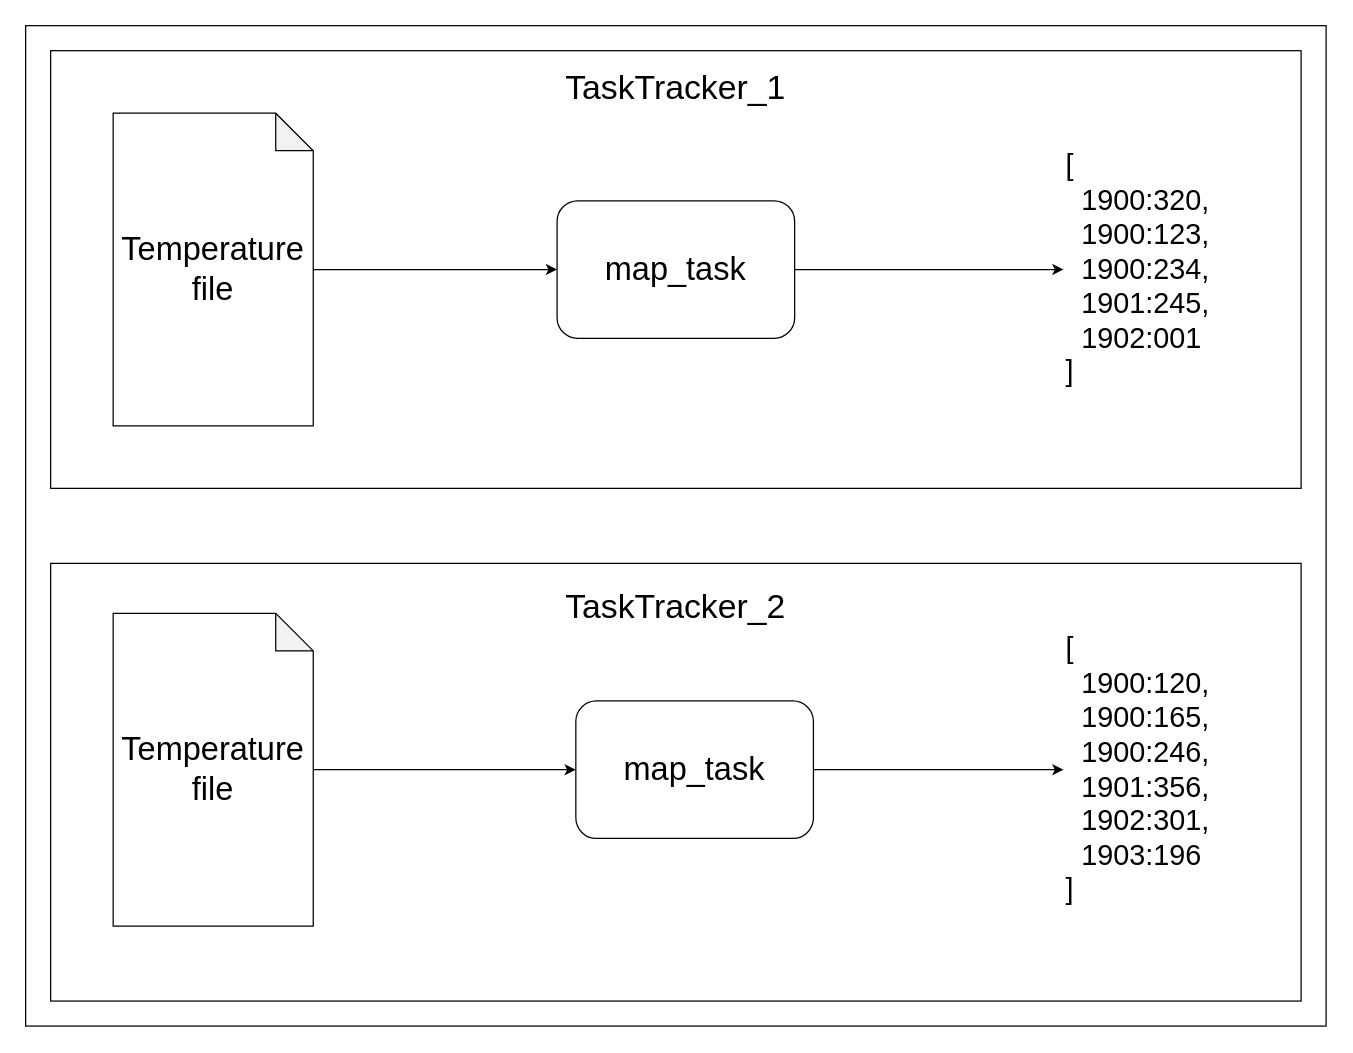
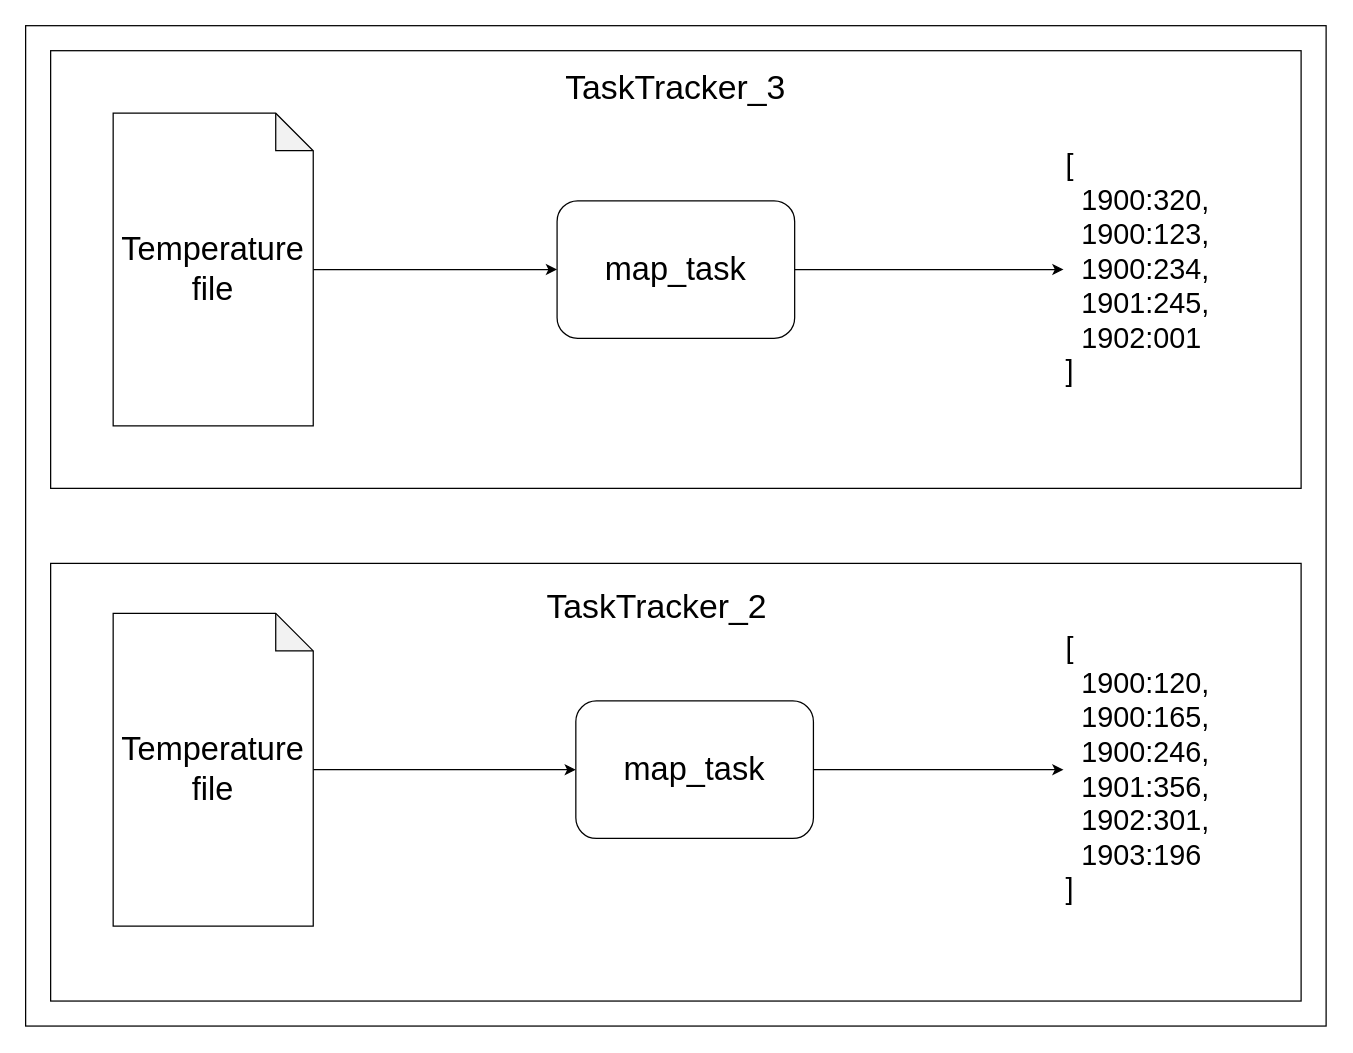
(676, 88) -> (676, 88)
(676, 607) -> (657, 607)
